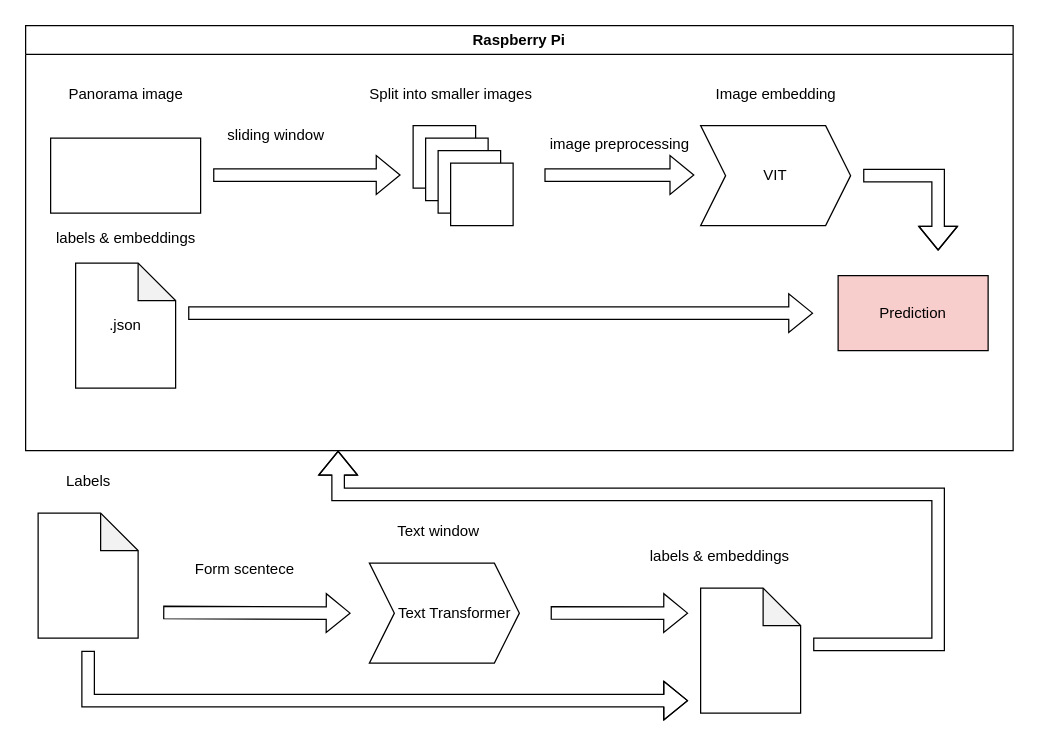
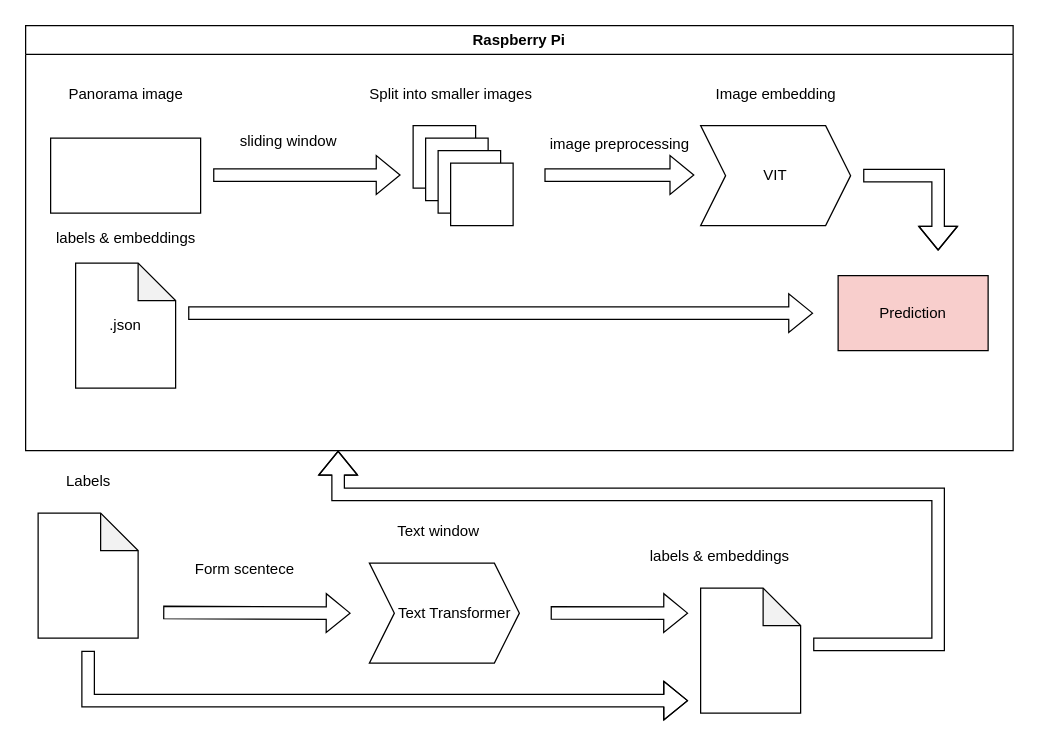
(276, 136) -> (288, 142)
